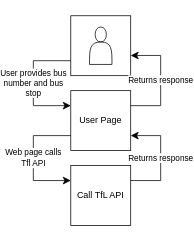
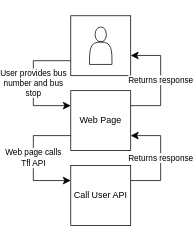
(101, 120) -> (101, 120)
(101, 195) -> (101, 195)
